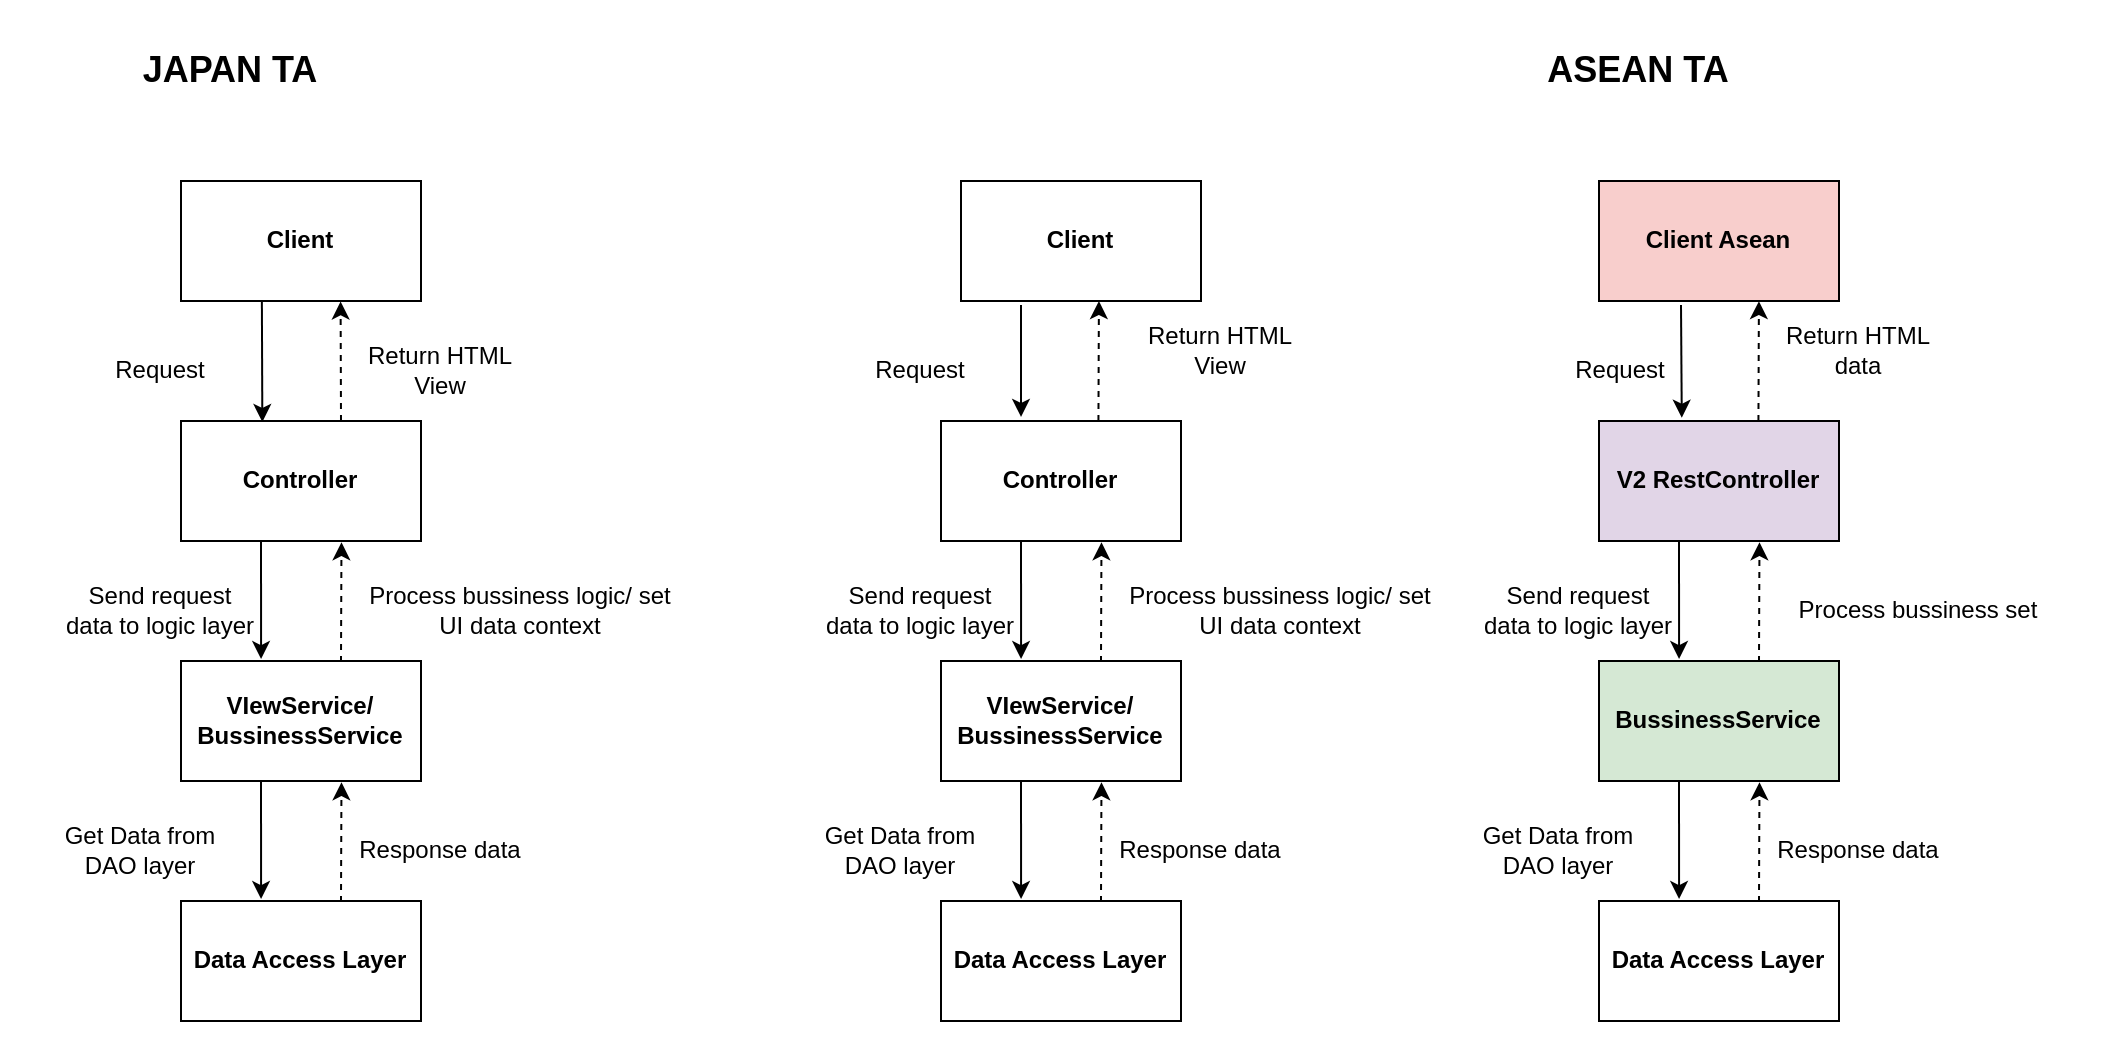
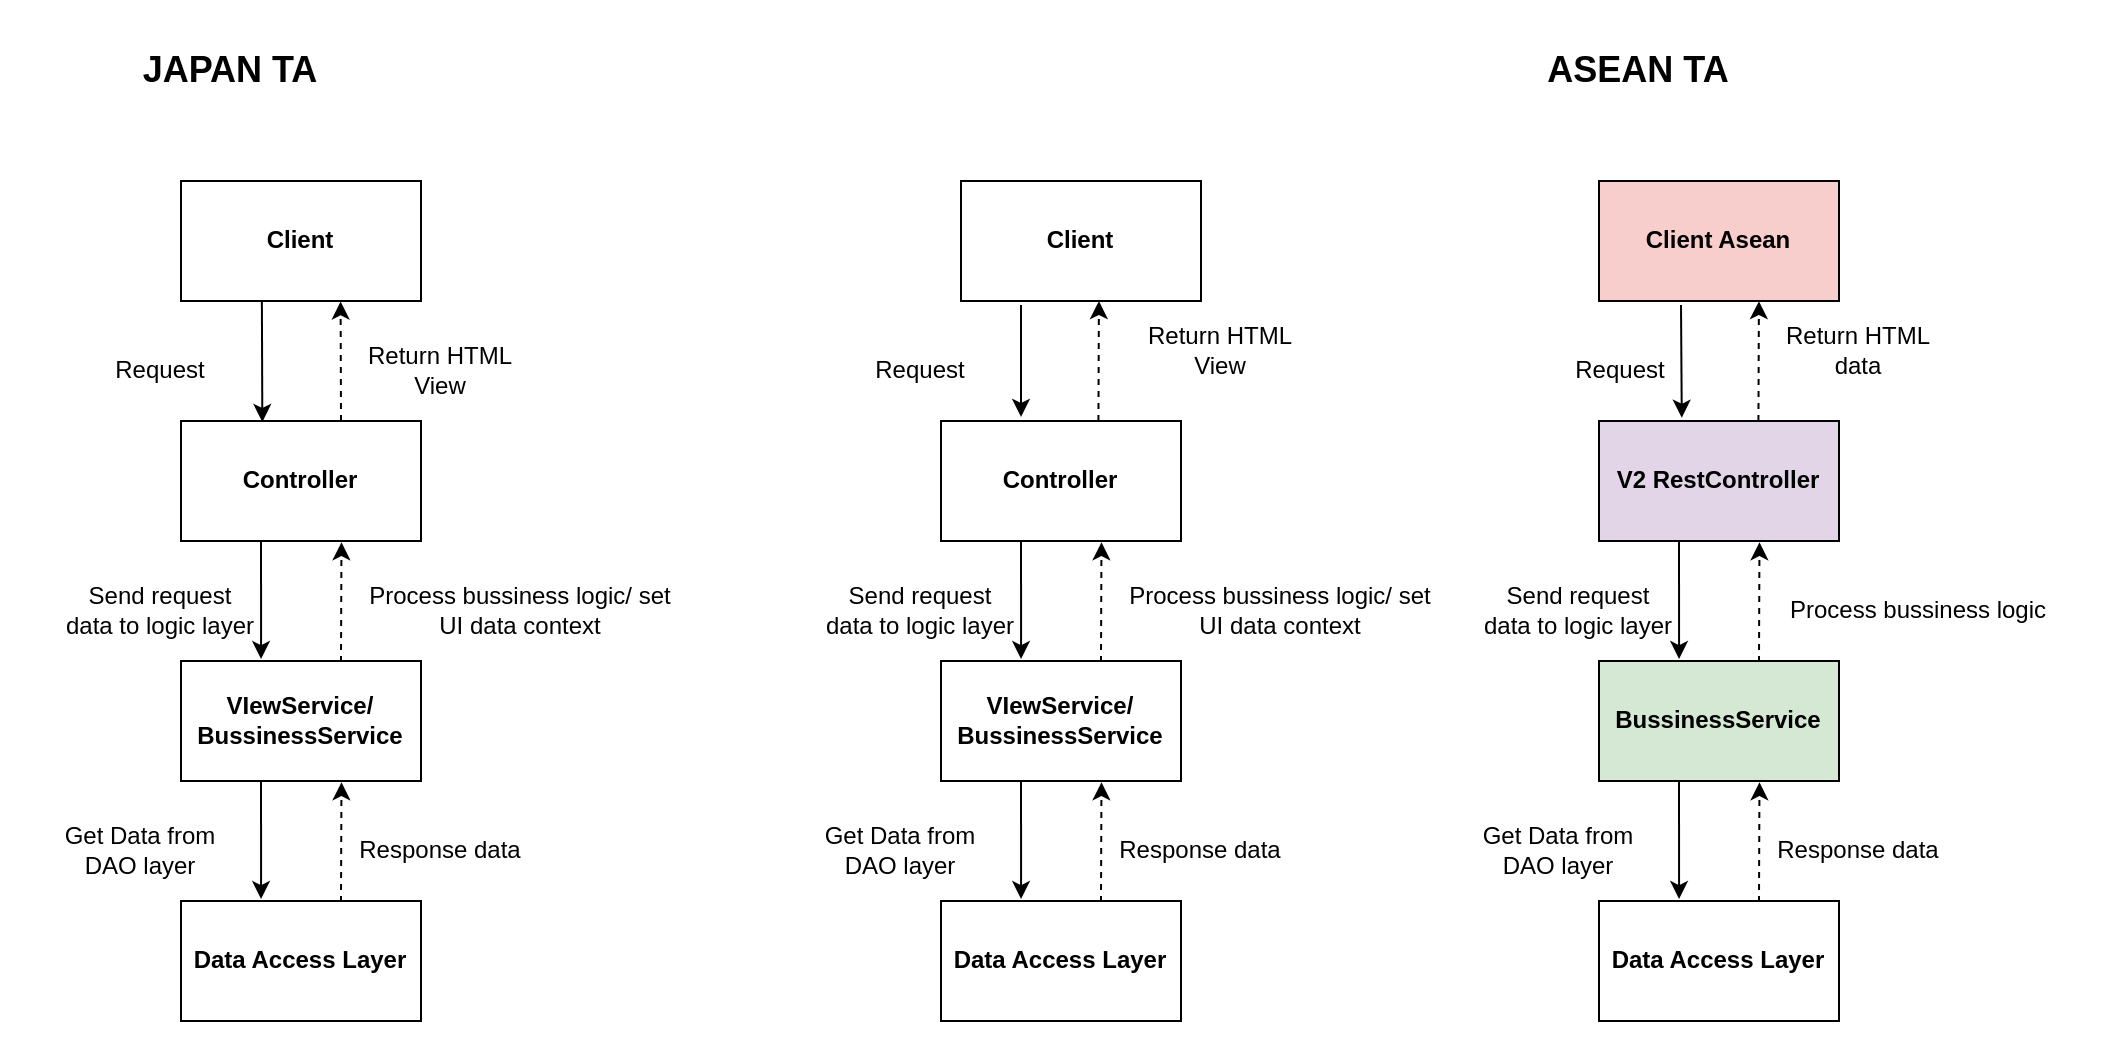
(1919, 611) -> (1919, 611)
